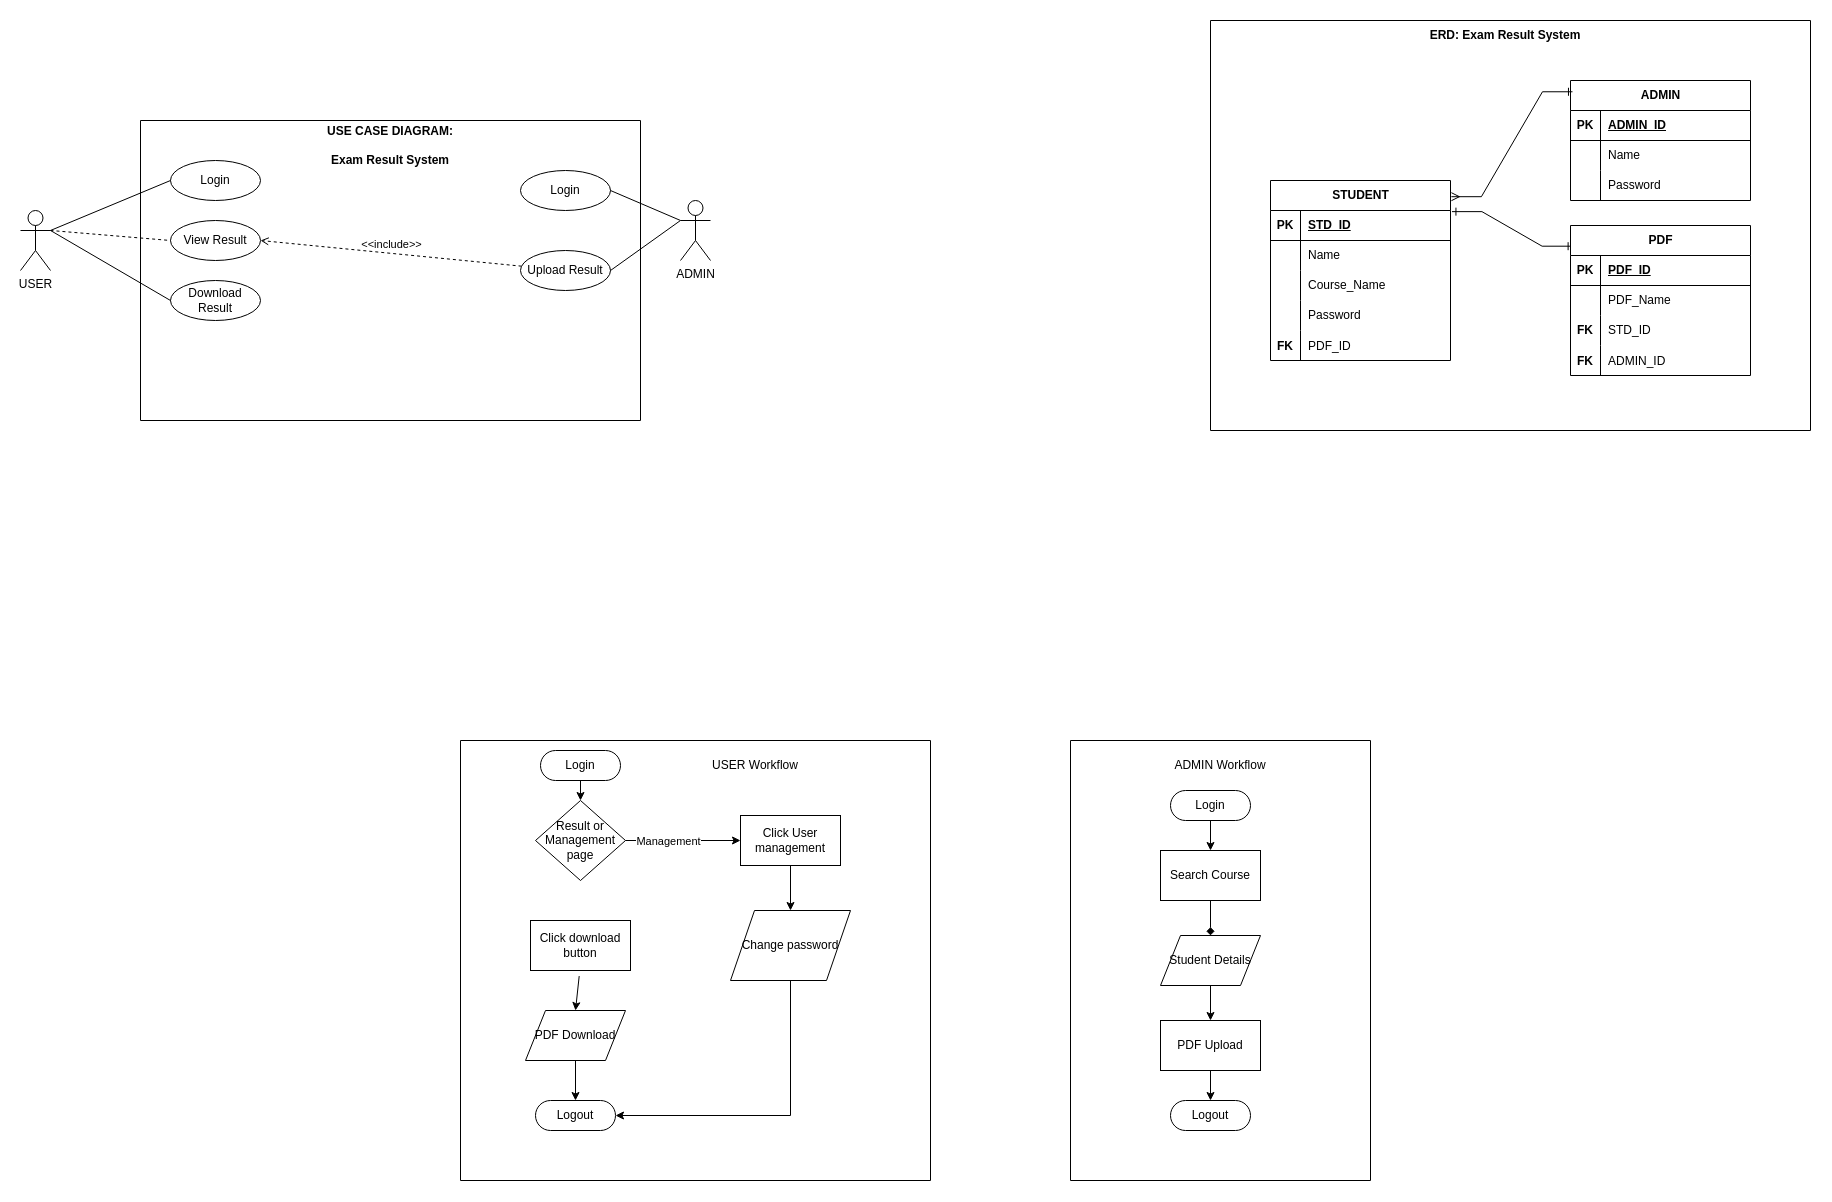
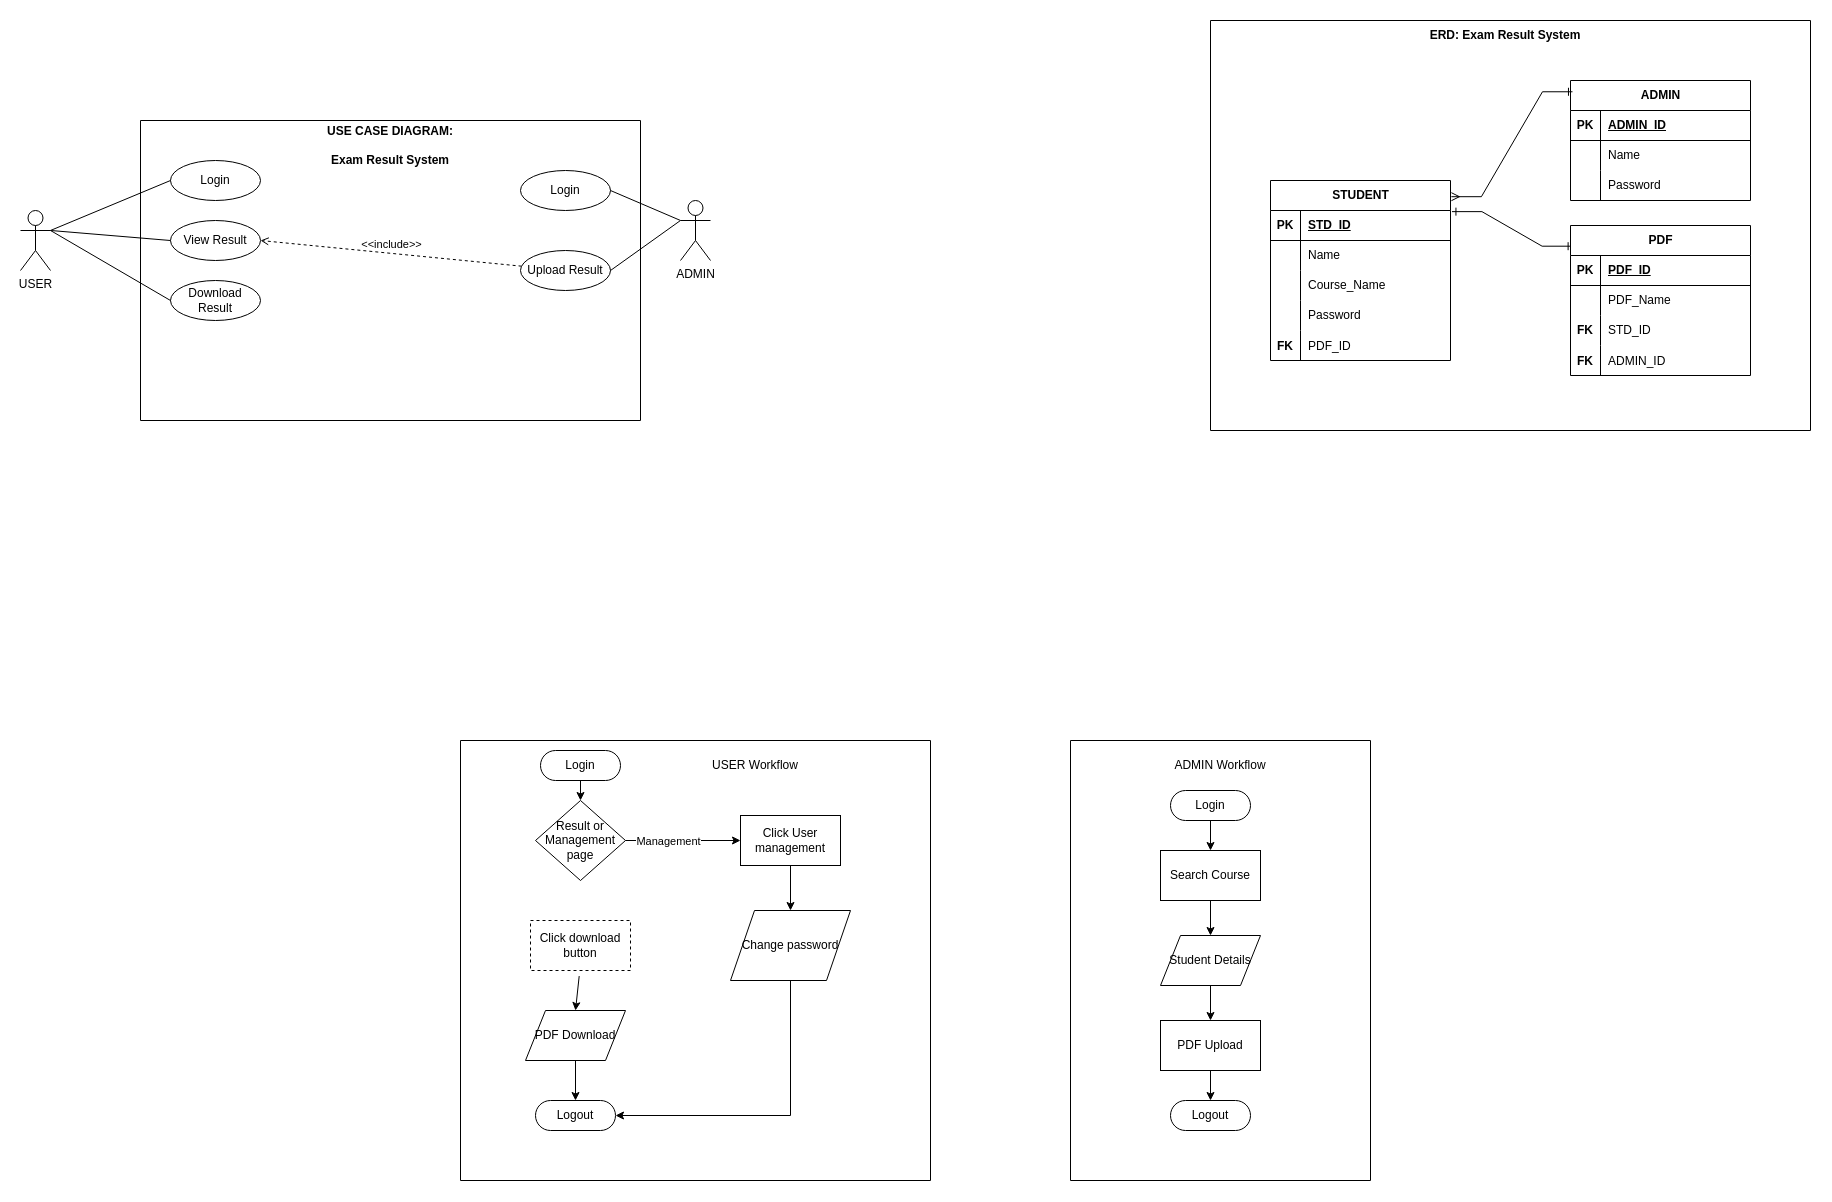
(113, 236) -> (113, 236)
(1211, 927) -> (1211, 927)
(581, 946) -> (581, 946)
